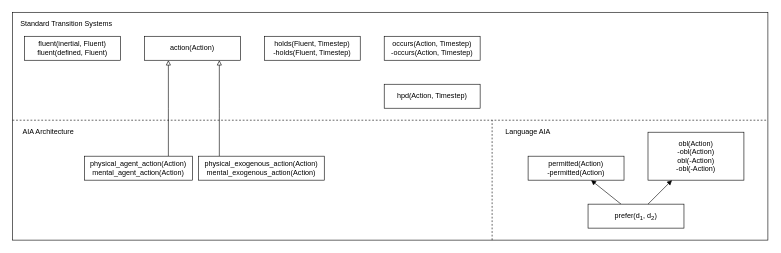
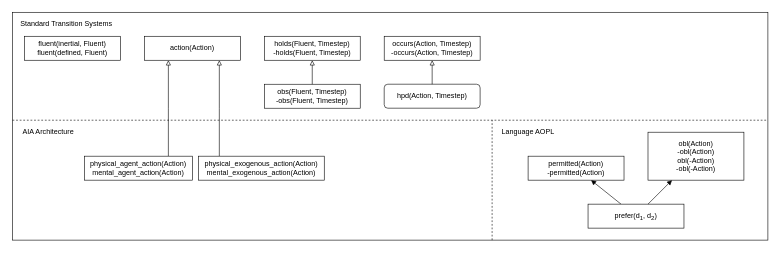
none -> (312, 75)
none -> (432, 75)
none -> (312, 96)
(432, 96) -> (432, 96)
(528, 132) -> (528, 132)
